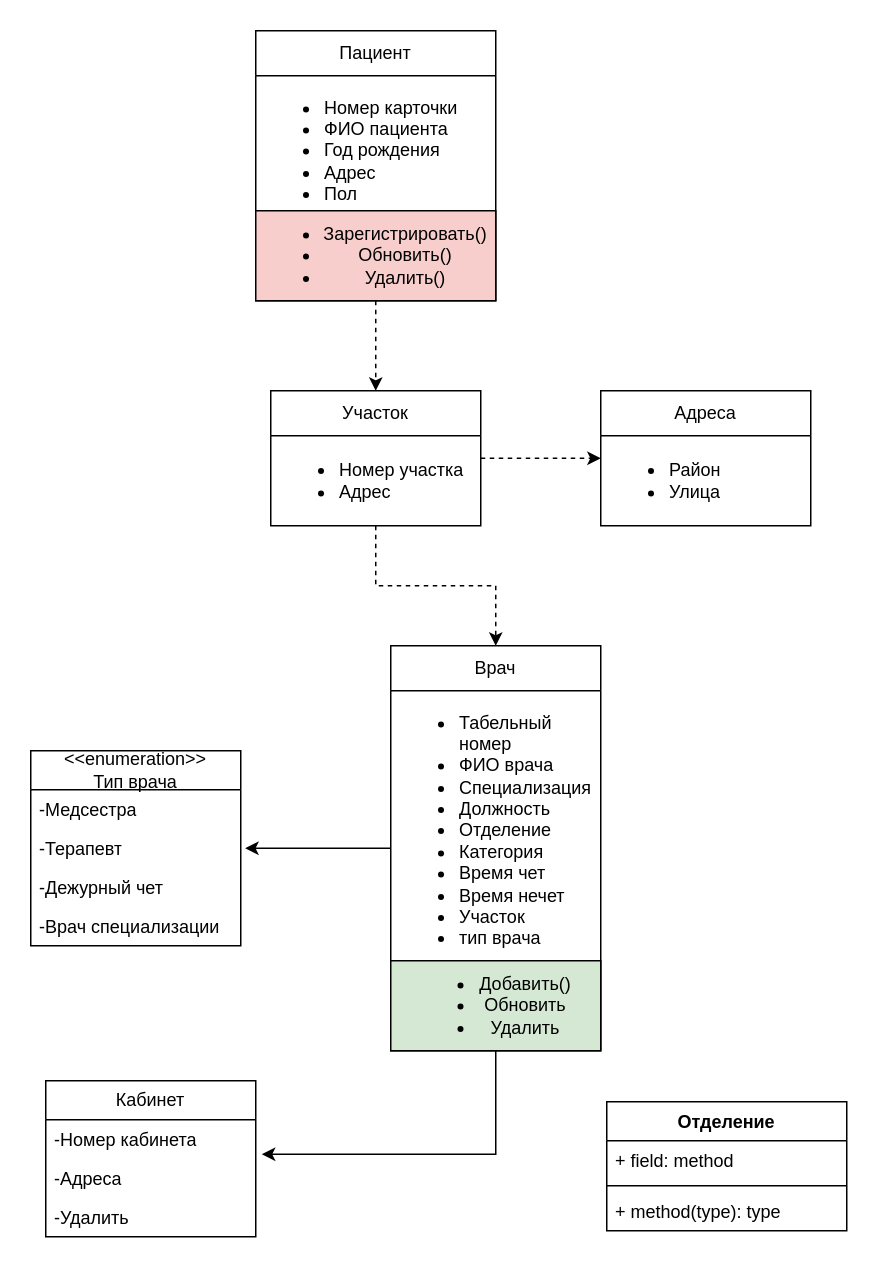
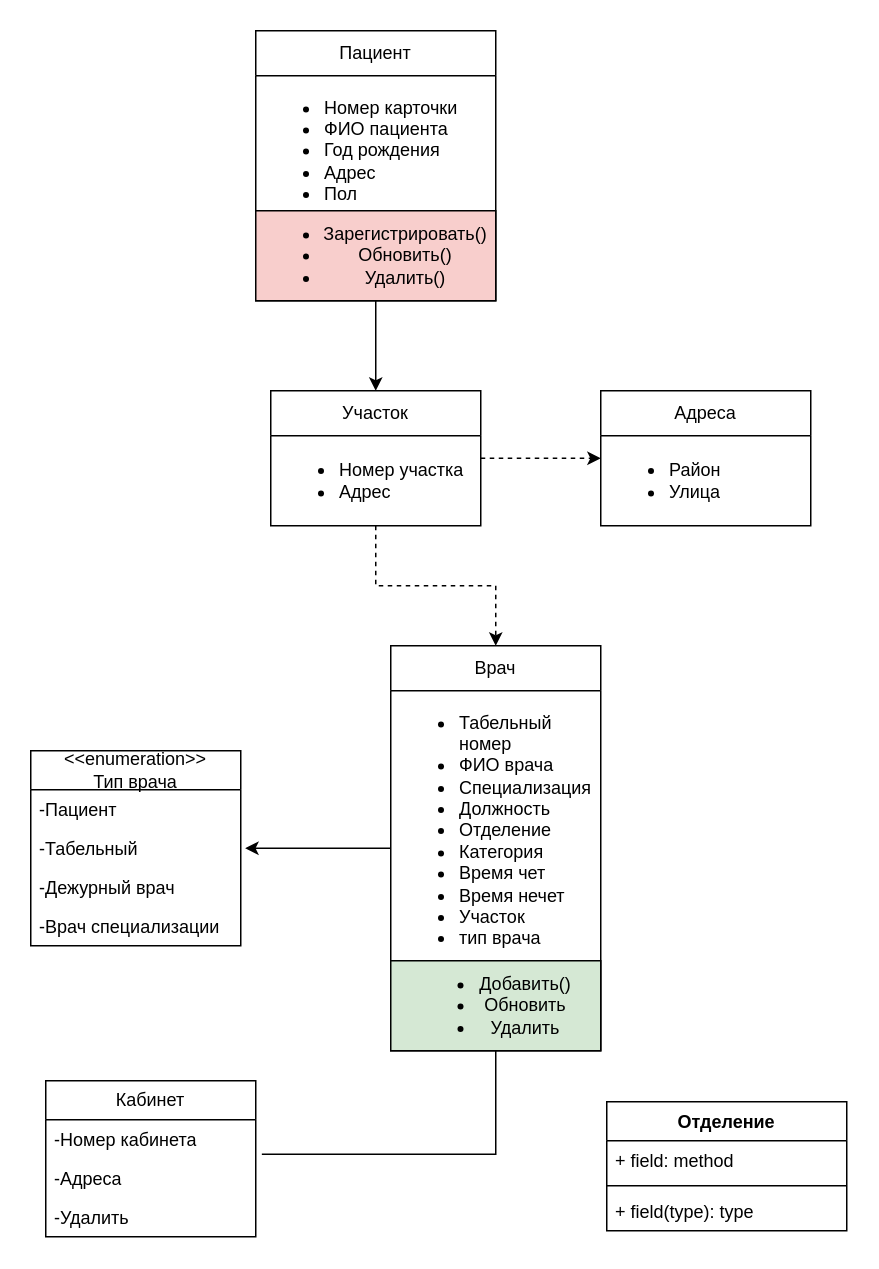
(376, 342) -> (376, 342)
(90, 811) -> (80, 811)
(85, 850) -> (90, 850)
(103, 889) -> (108, 889)
(273, 1154) -> (268, 1154)
(710, 1213) -> (700, 1213)
